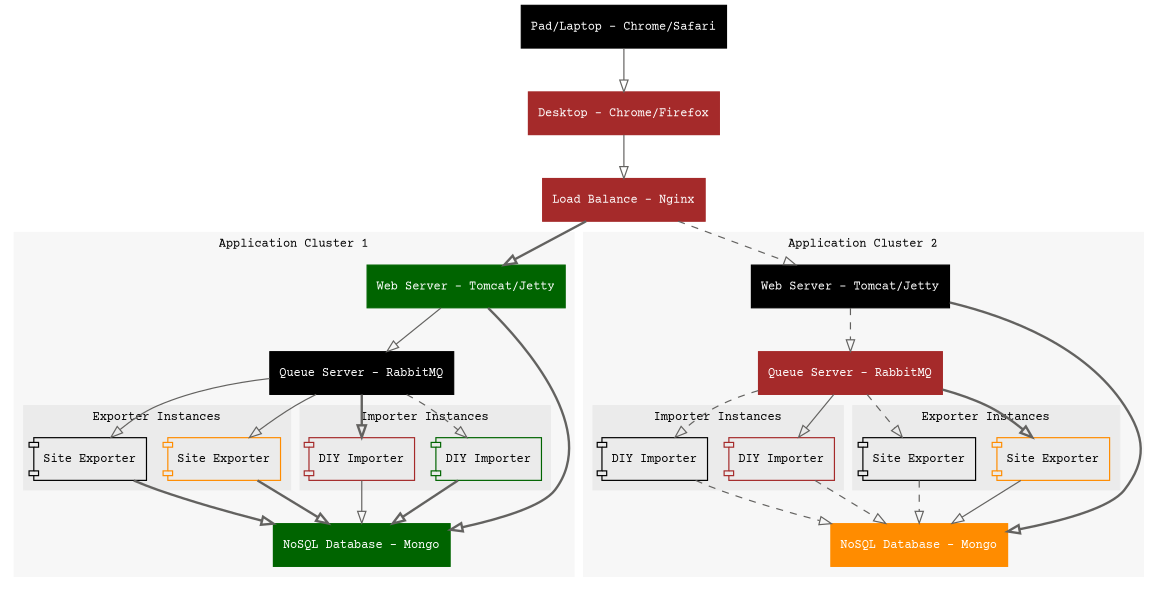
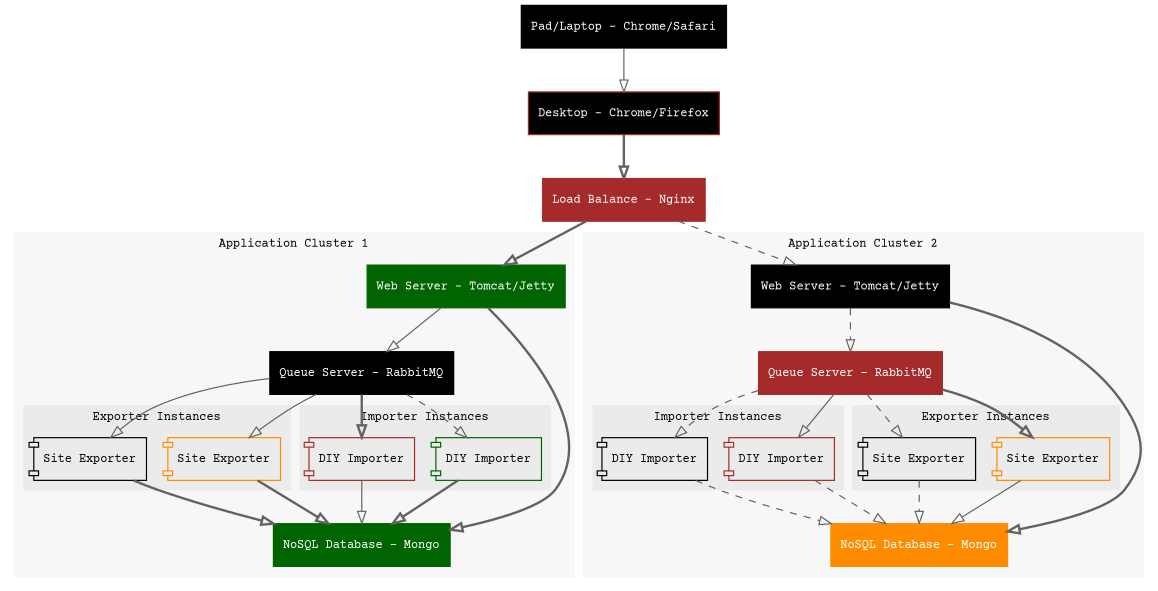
(624, 113) -> (624, 113)
(624, 151) -> (624, 151)
